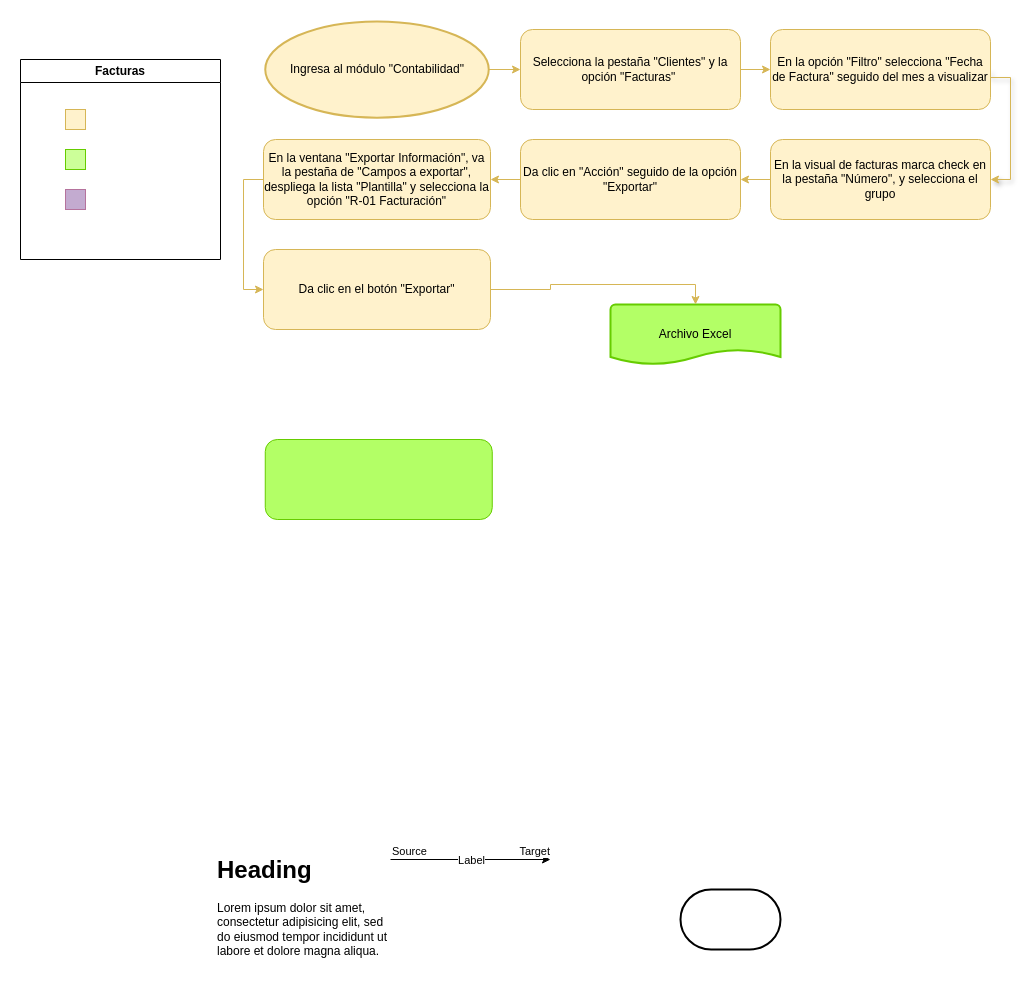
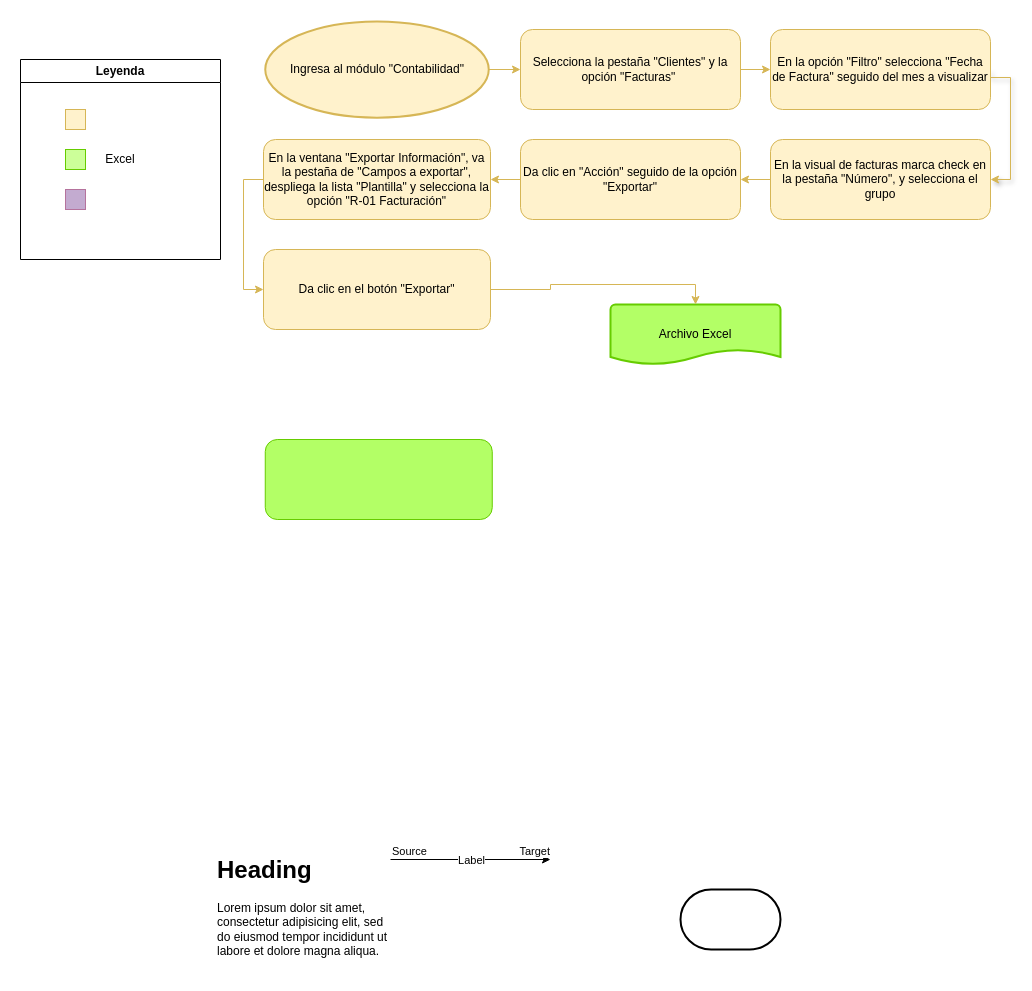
(121, 72) -> (121, 72)
none -> (121, 160)
